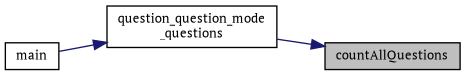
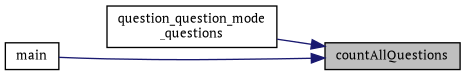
(76, 48) -> (185, 60)
